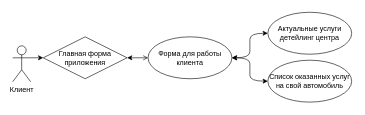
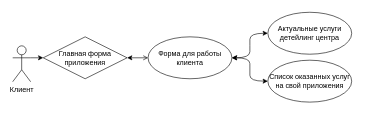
(310, 81) -> (310, 81)
